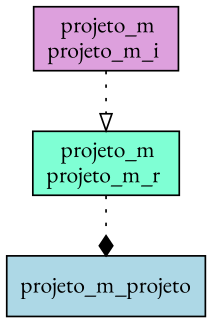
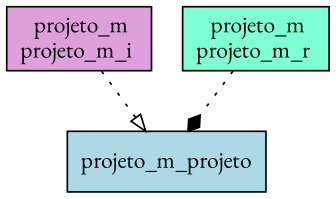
(106, 92) -> (119, 94)
